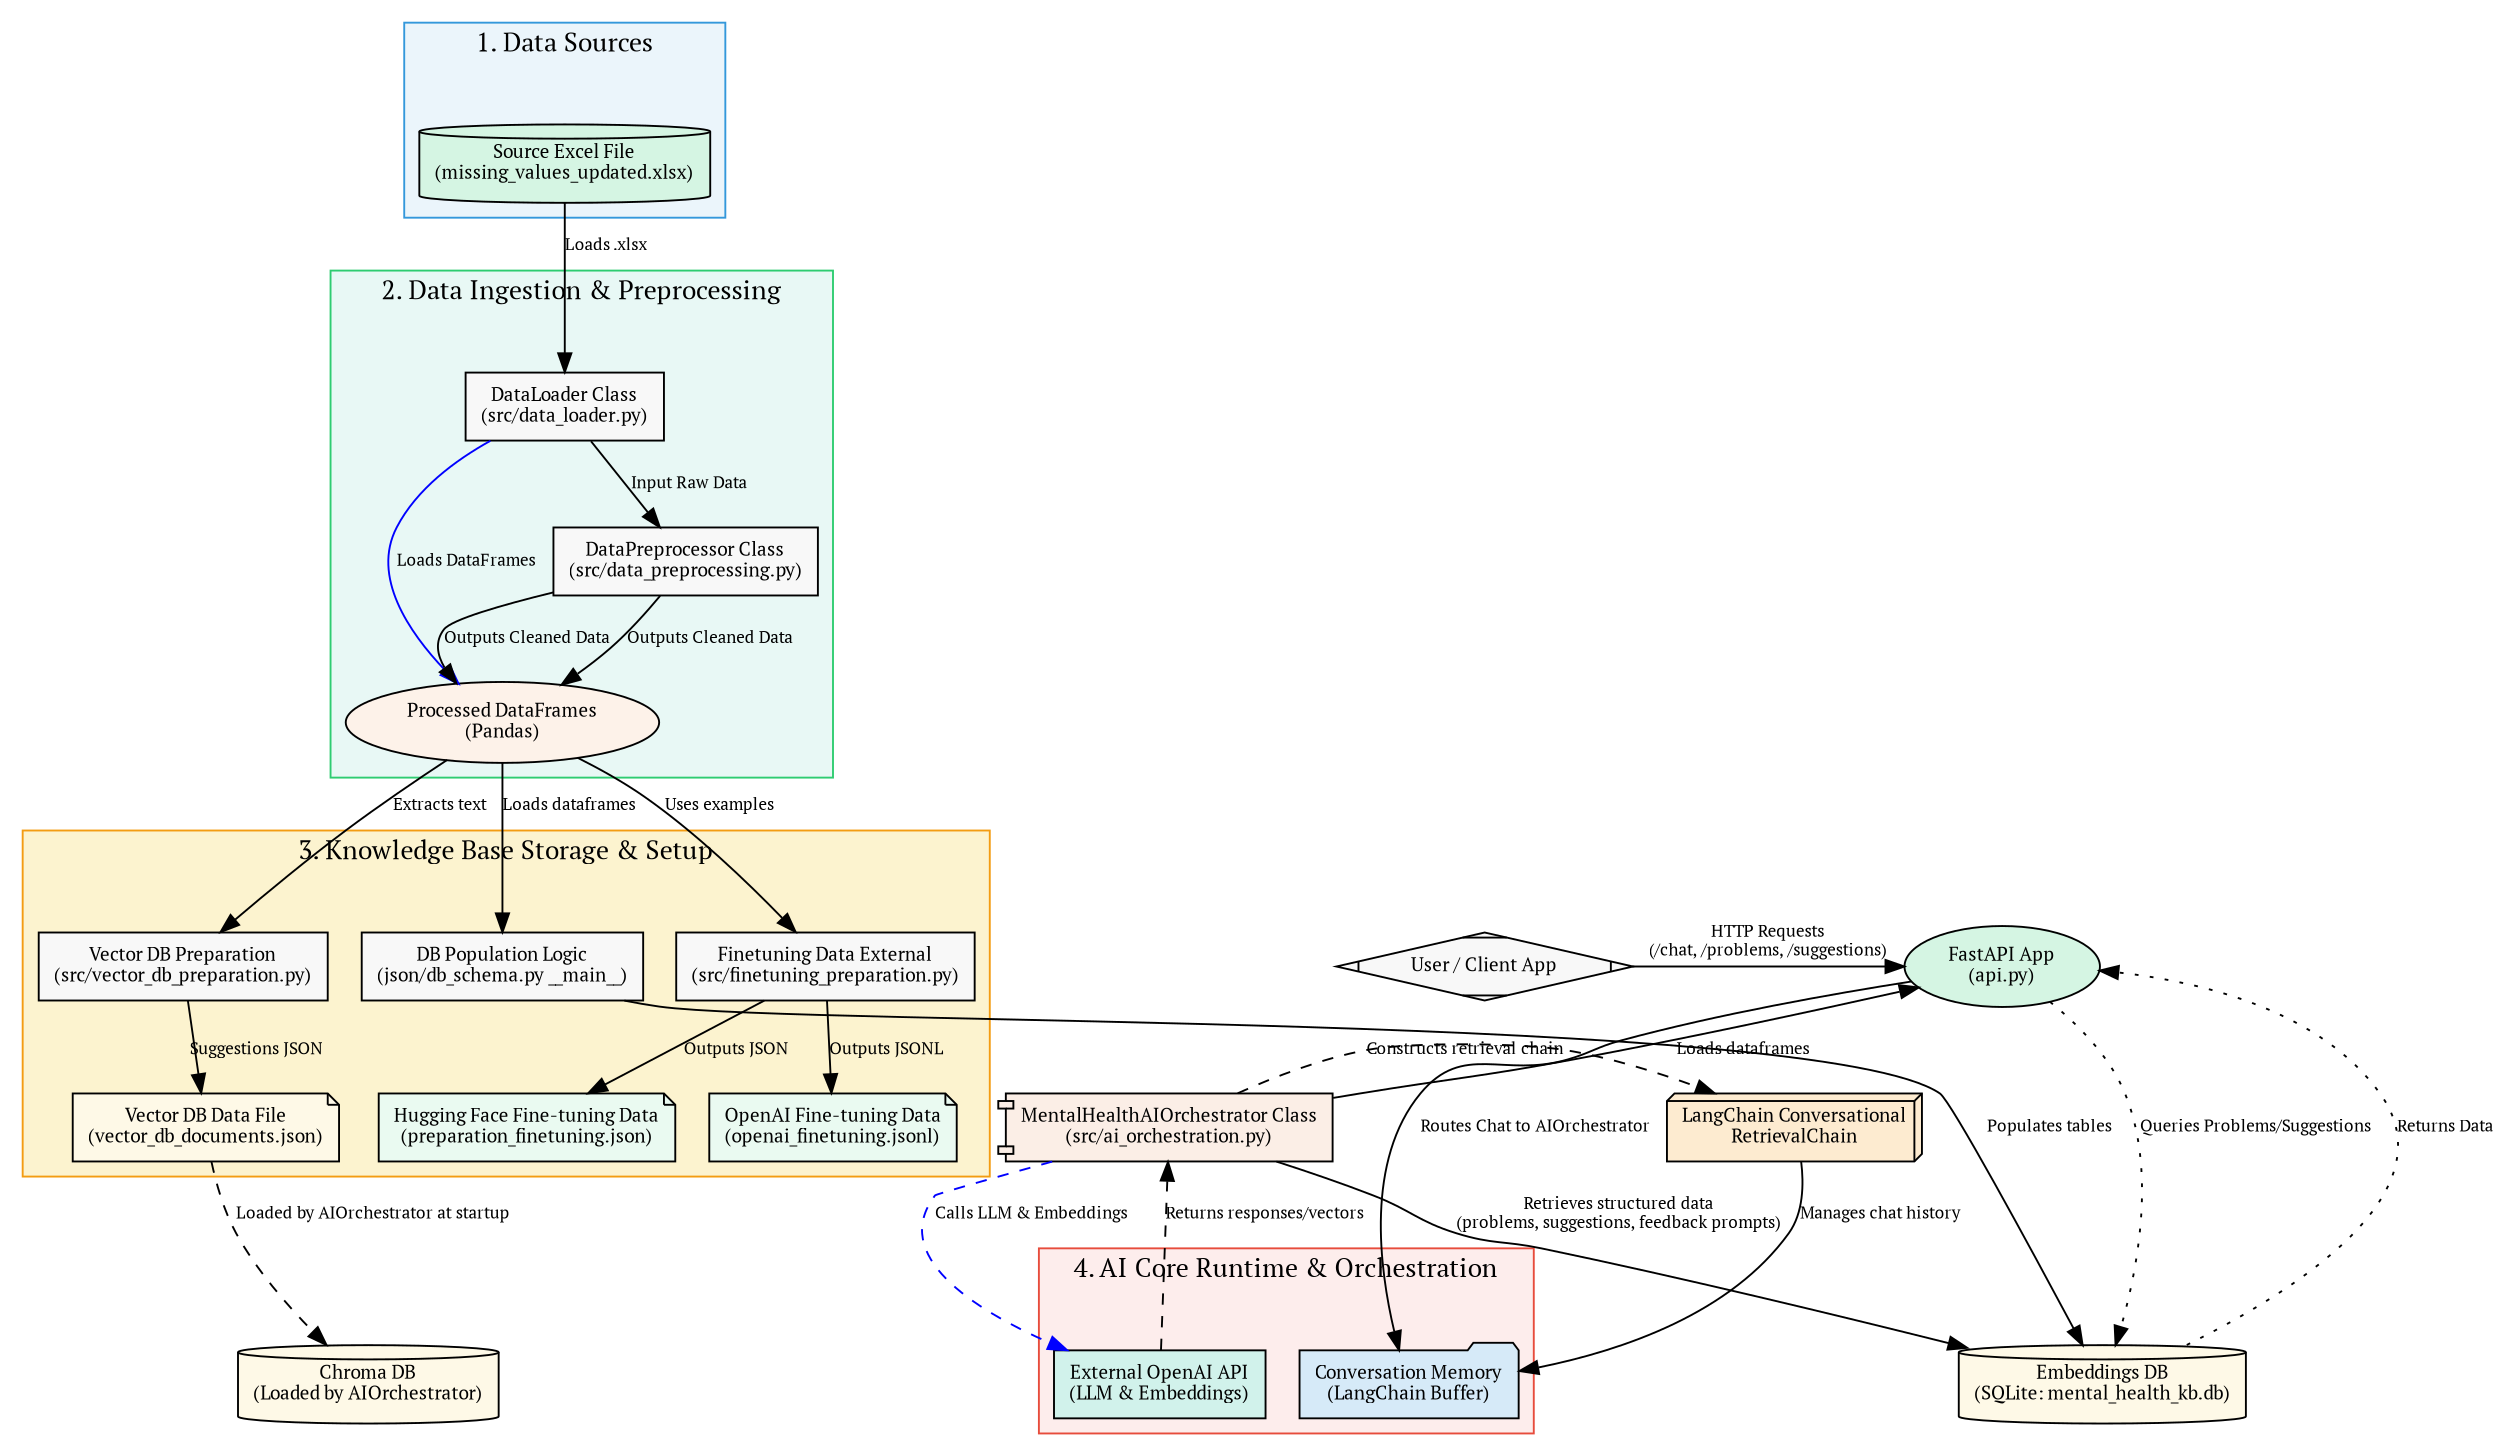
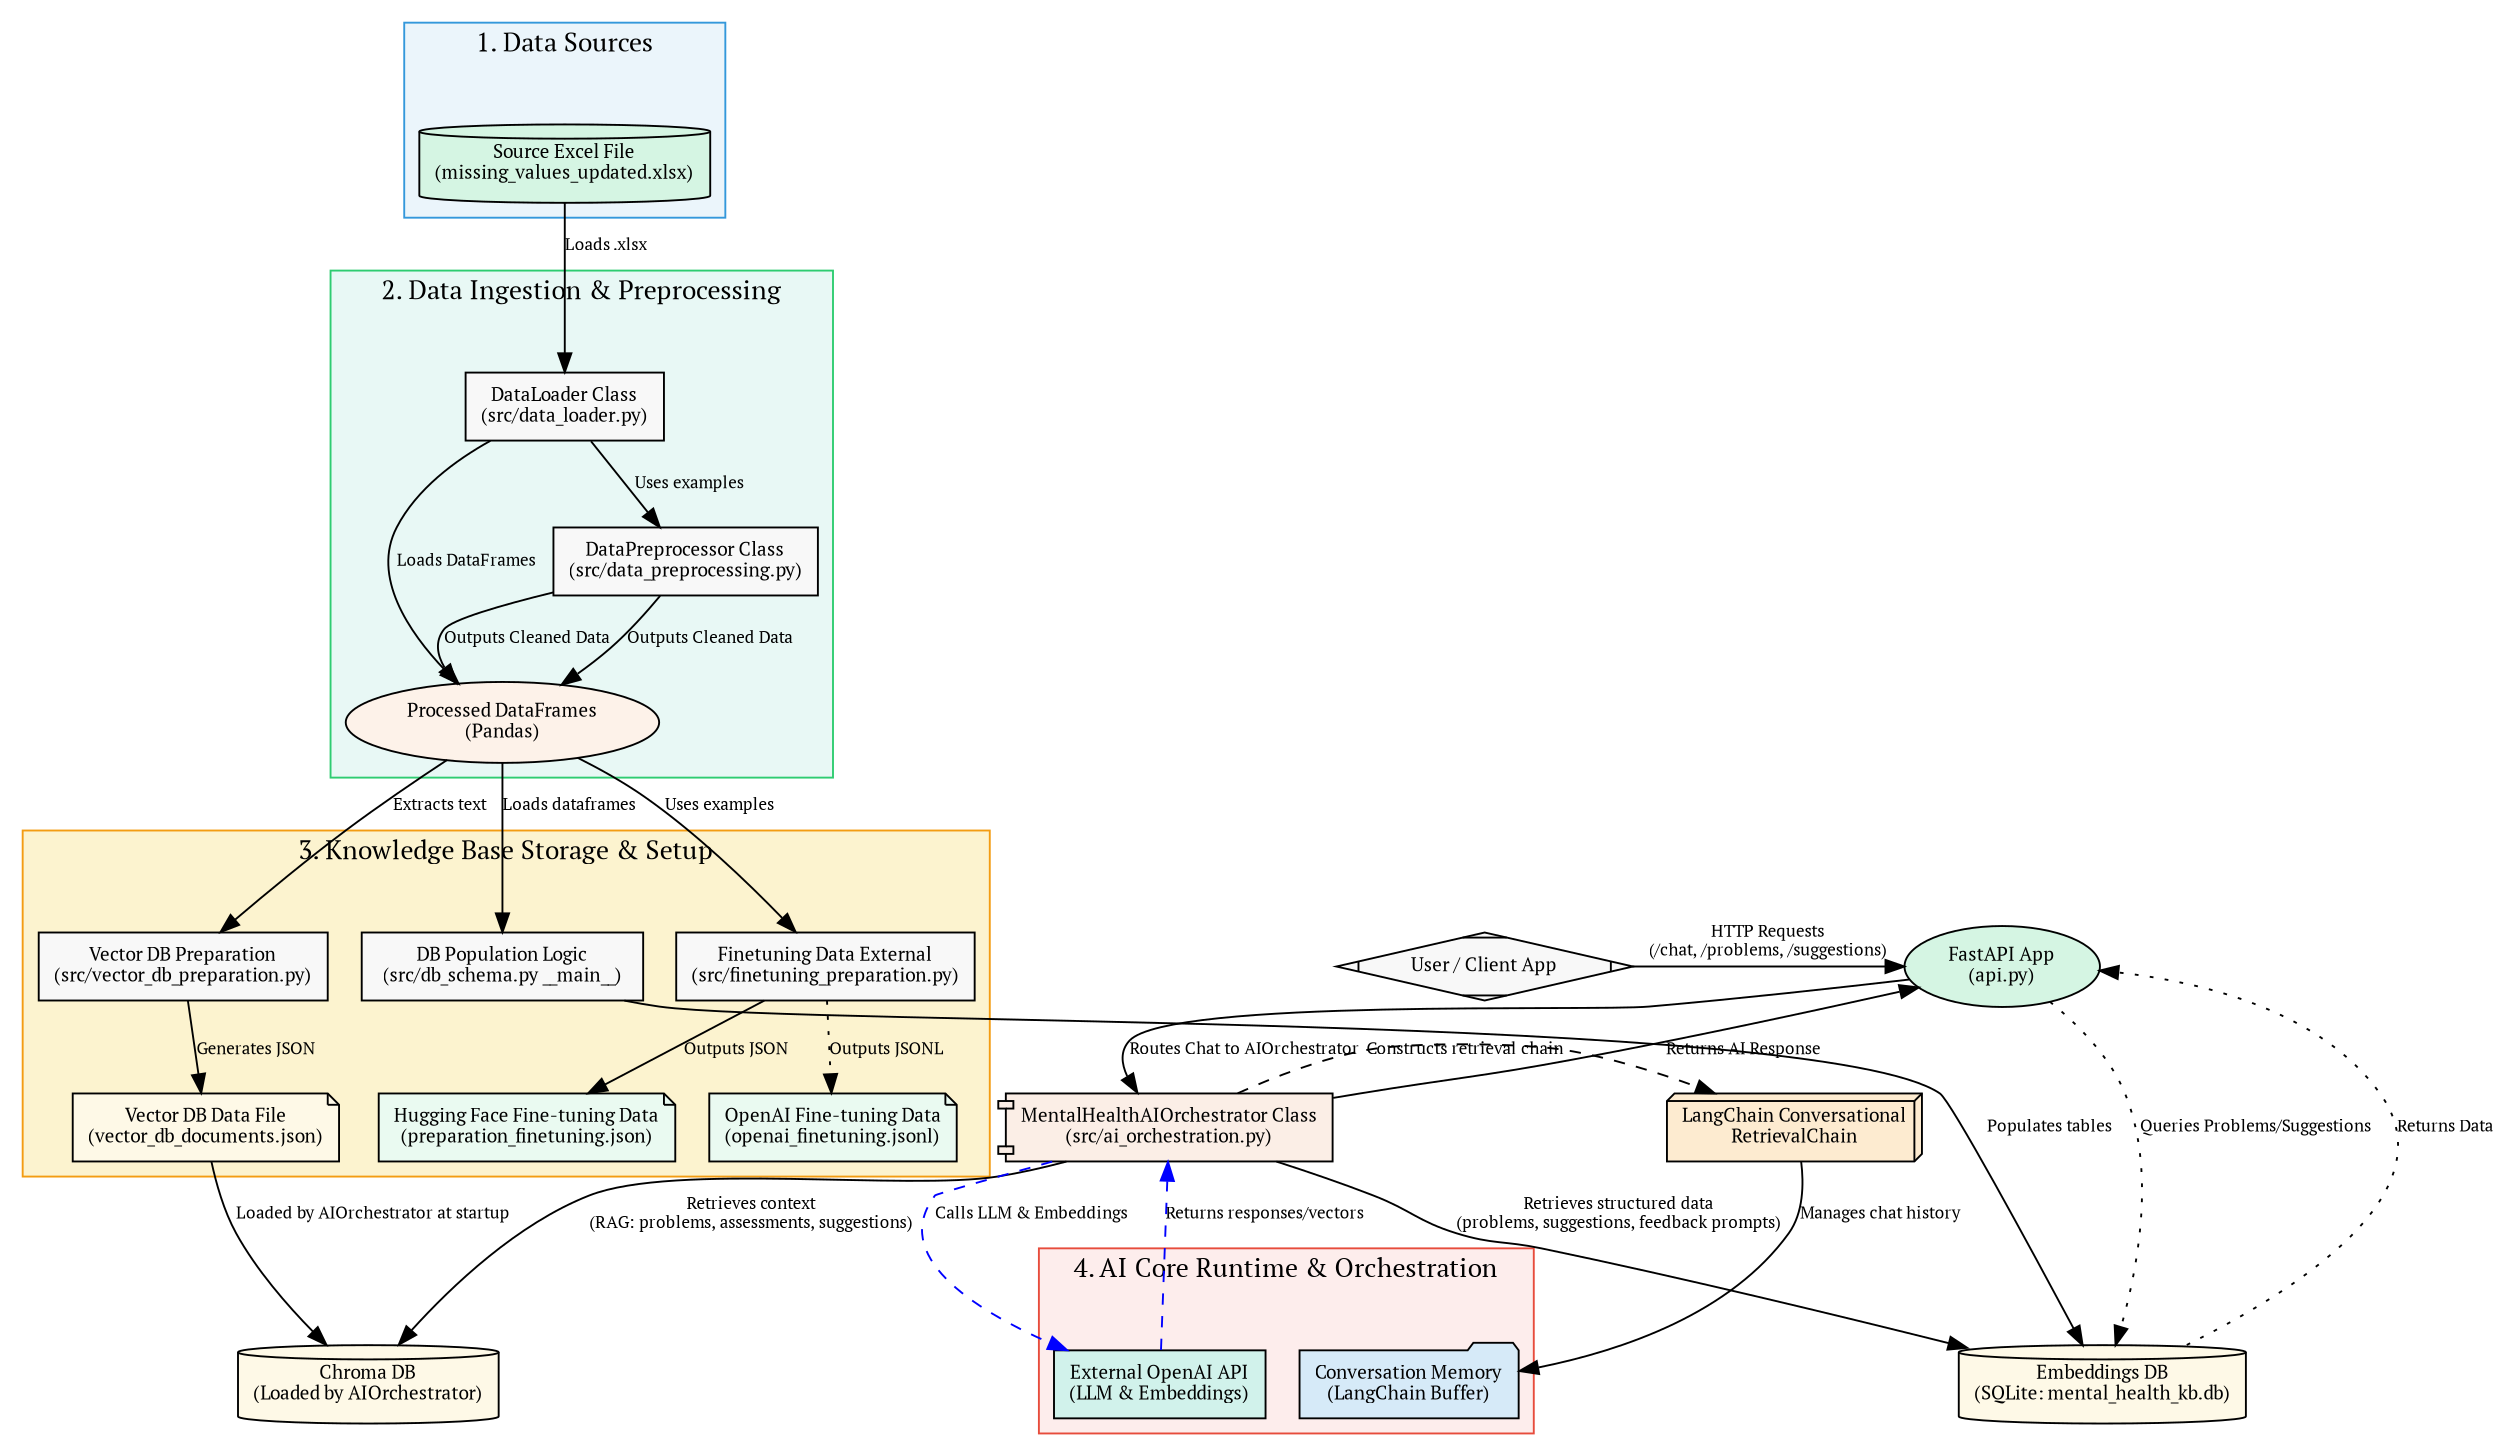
(689, 484) -> (689, 484)
(391, 542) -> (391, 542)
(502, 967) -> (502, 967)
(829, 1037) -> (829, 1037)
(257, 1050) -> (257, 1050)
(1743, 1050) -> (1743, 1050)
(1467, 1065) -> (1499, 1008)
none -> (611, 1190)
(249, 1254) -> (249, 1254)
(1164, 1266) -> (1164, 1266)
